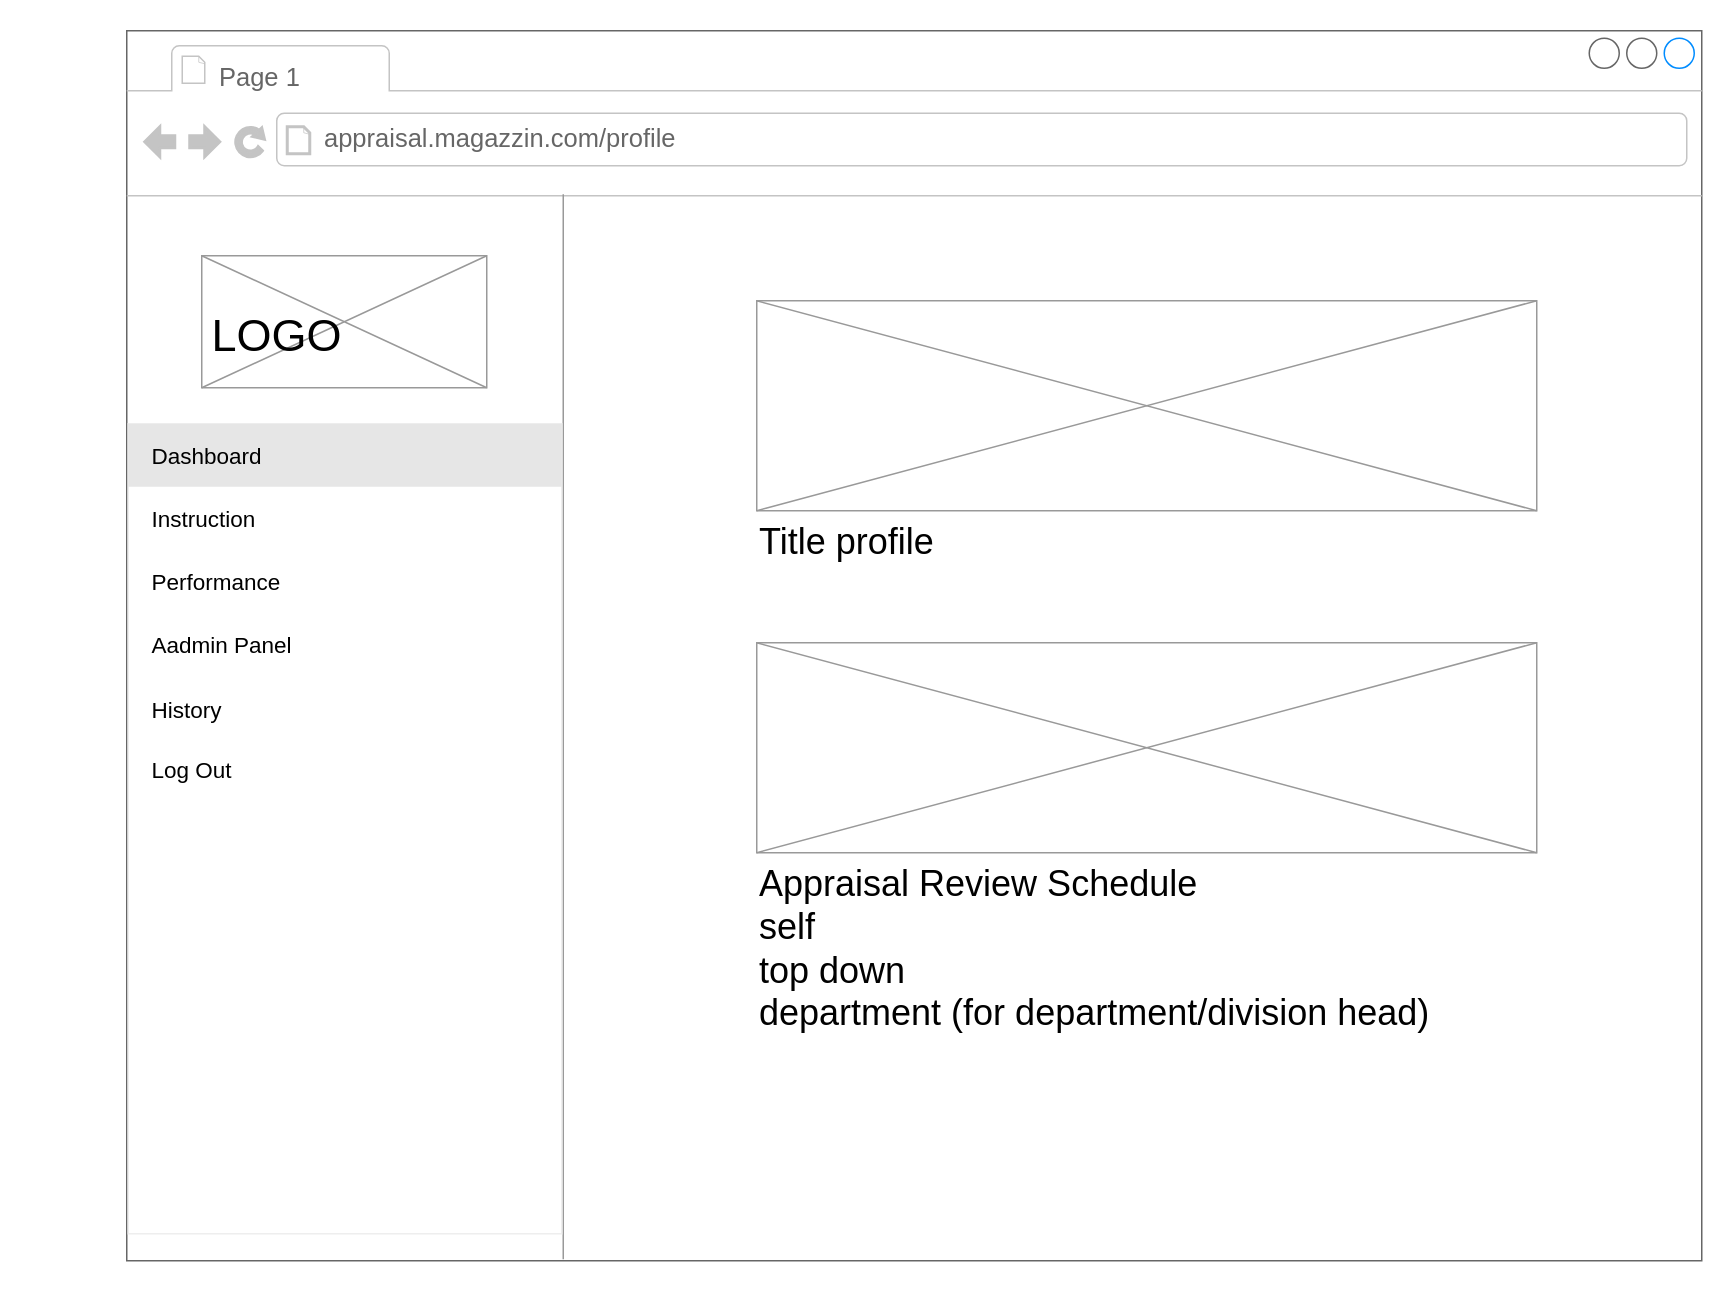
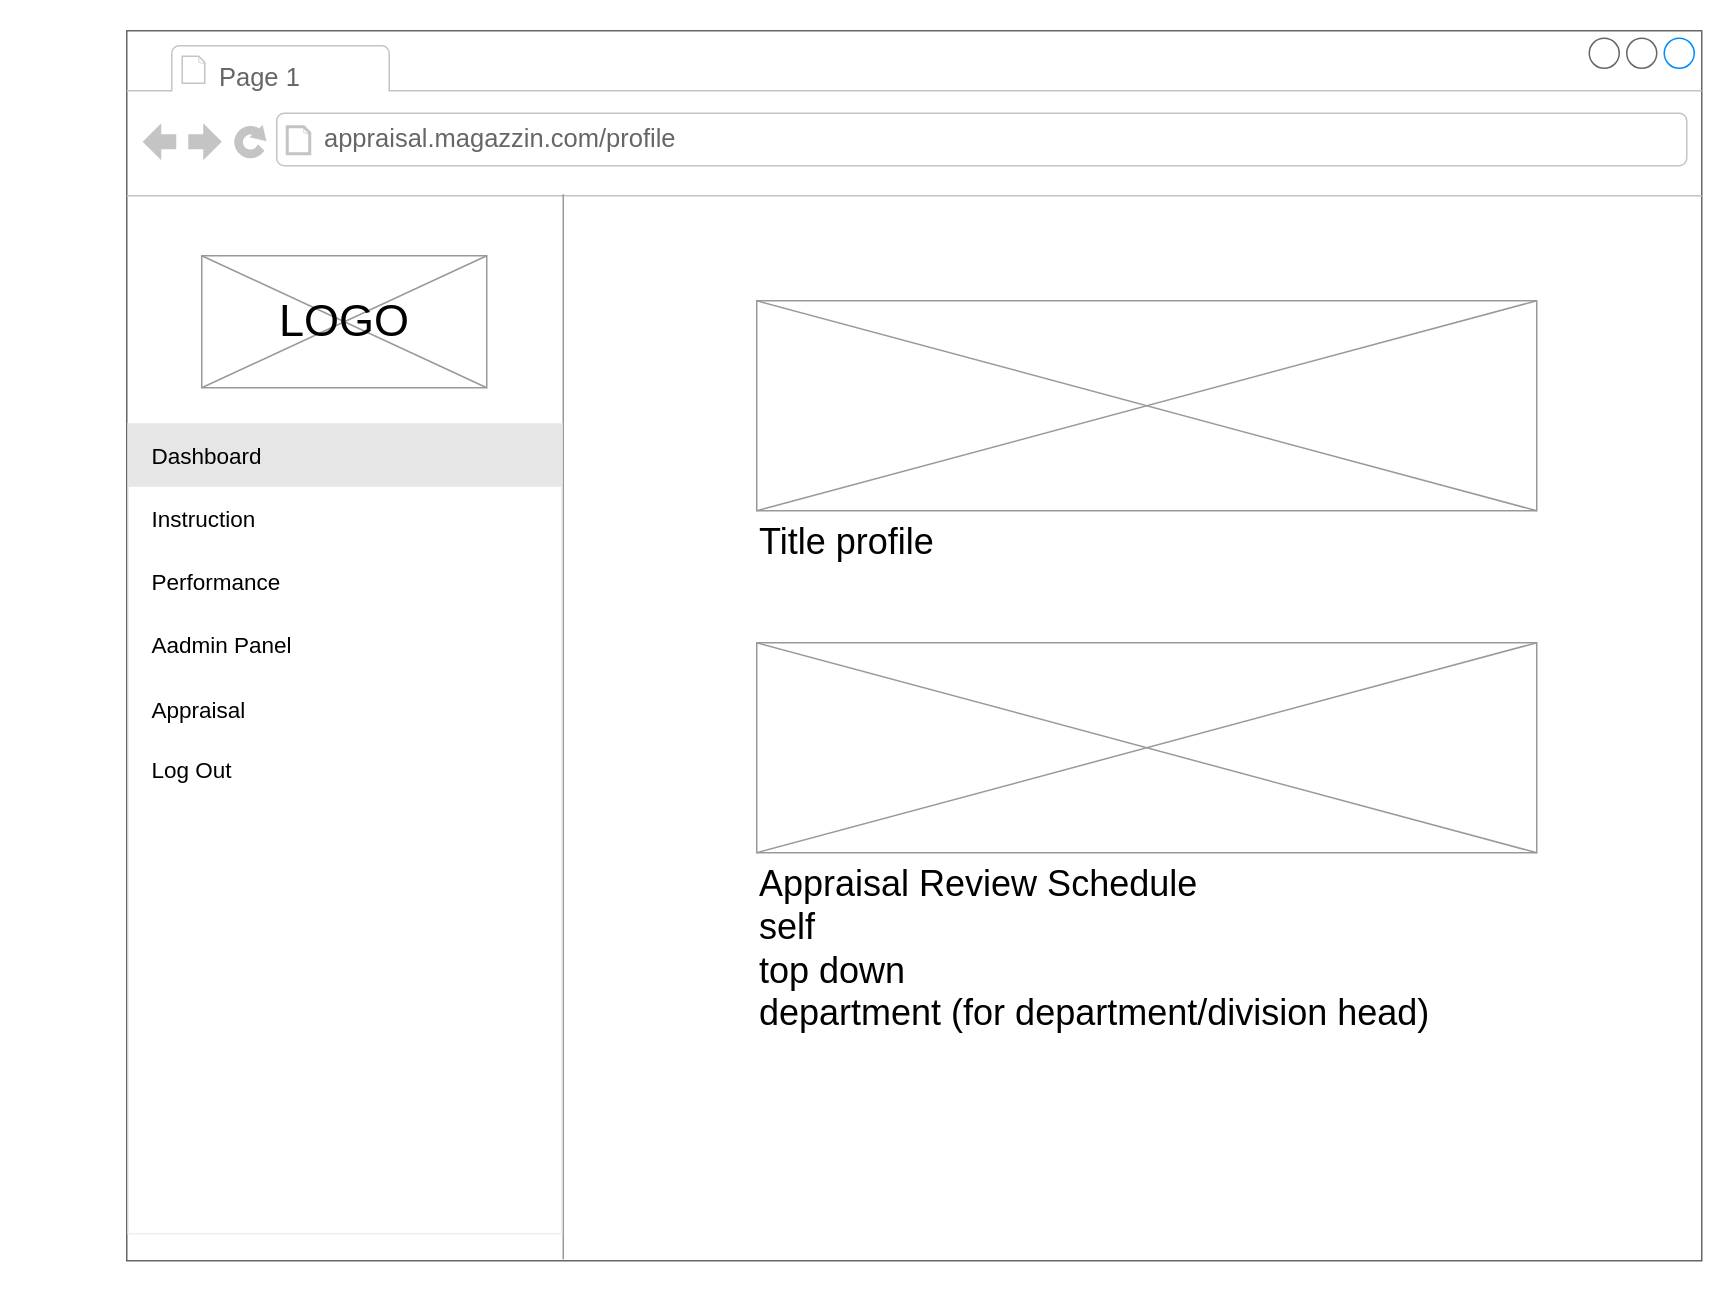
(280, 343) -> (347, 328)
(193, 710) -> (202, 710)
